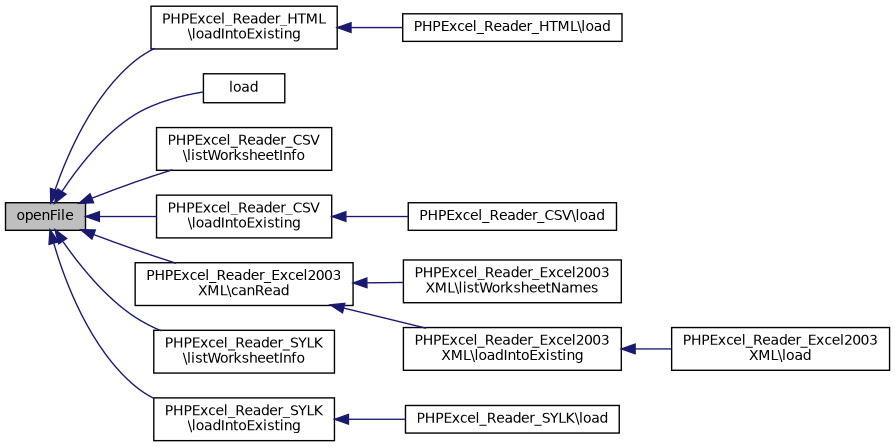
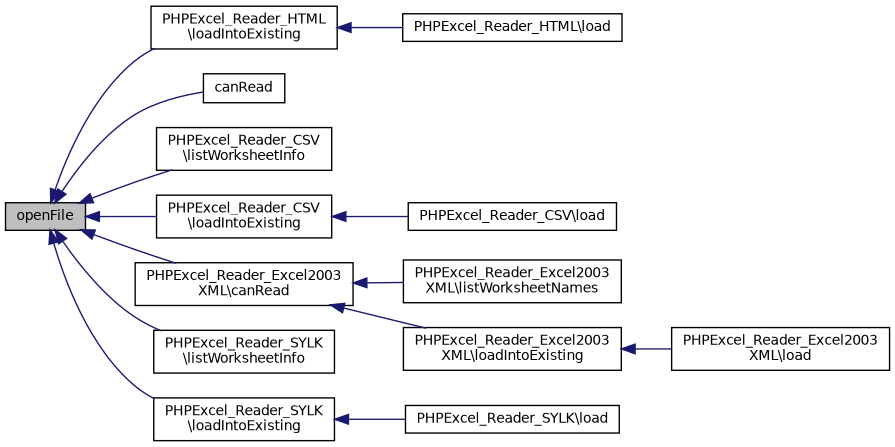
(244, 88) -> (244, 88)
